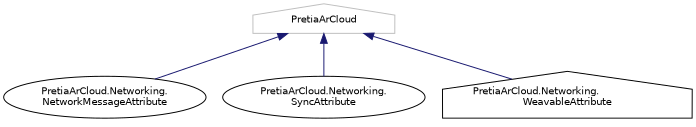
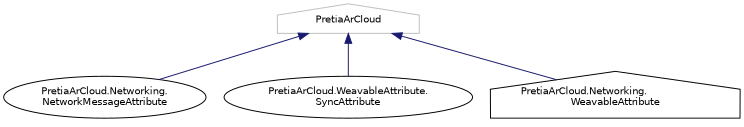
(324, 97) -> (348, 97)
